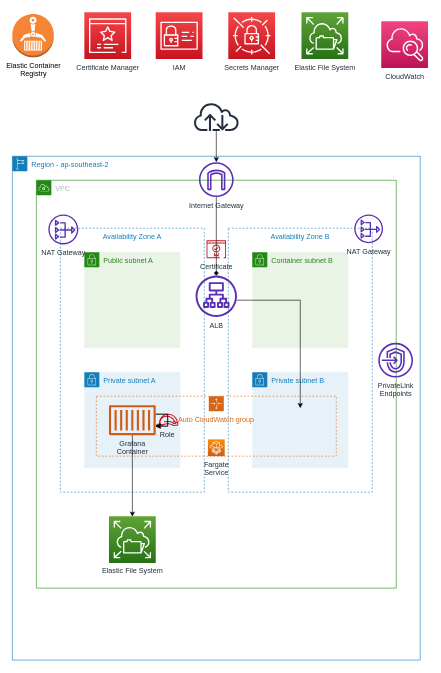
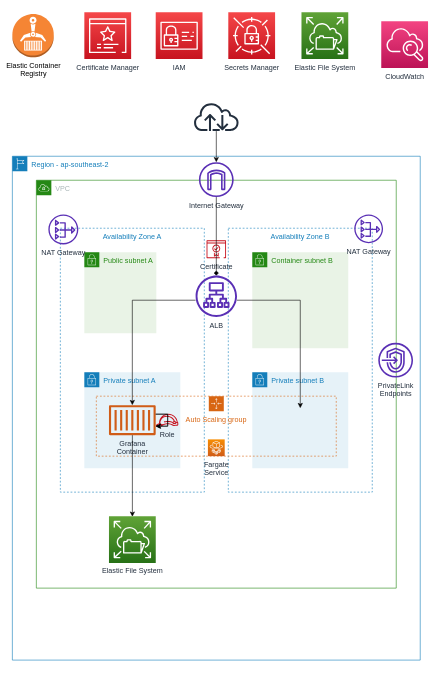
none -> (132, 300)
(132, 300) -> (120, 293)
(216, 420) -> (216, 420)
